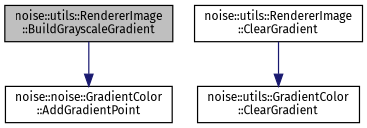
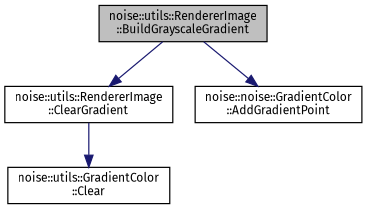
none -> (141, 60)
(279, 105) -> (89, 185)
